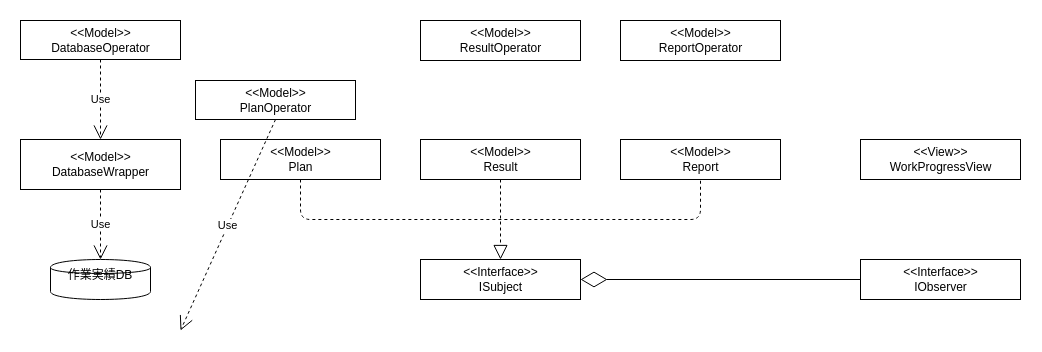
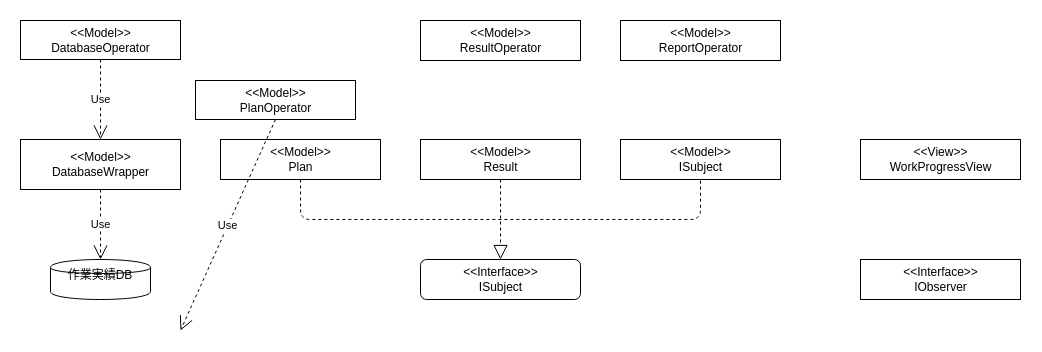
(701, 160) -> (701, 160)
(501, 280) -> (501, 280)
(733, 280) -> none
